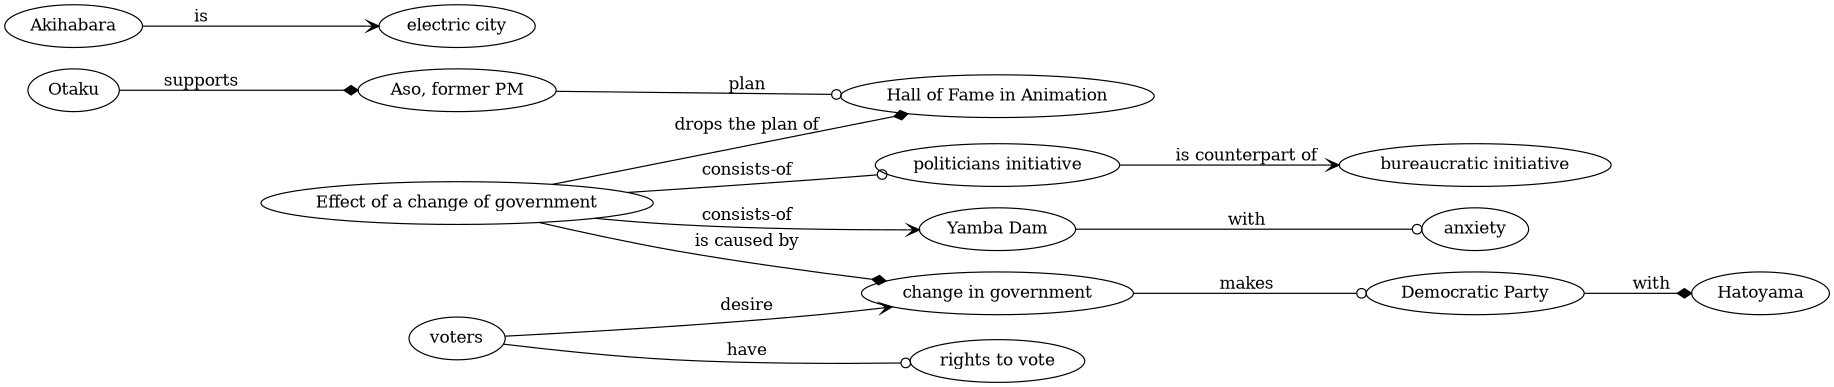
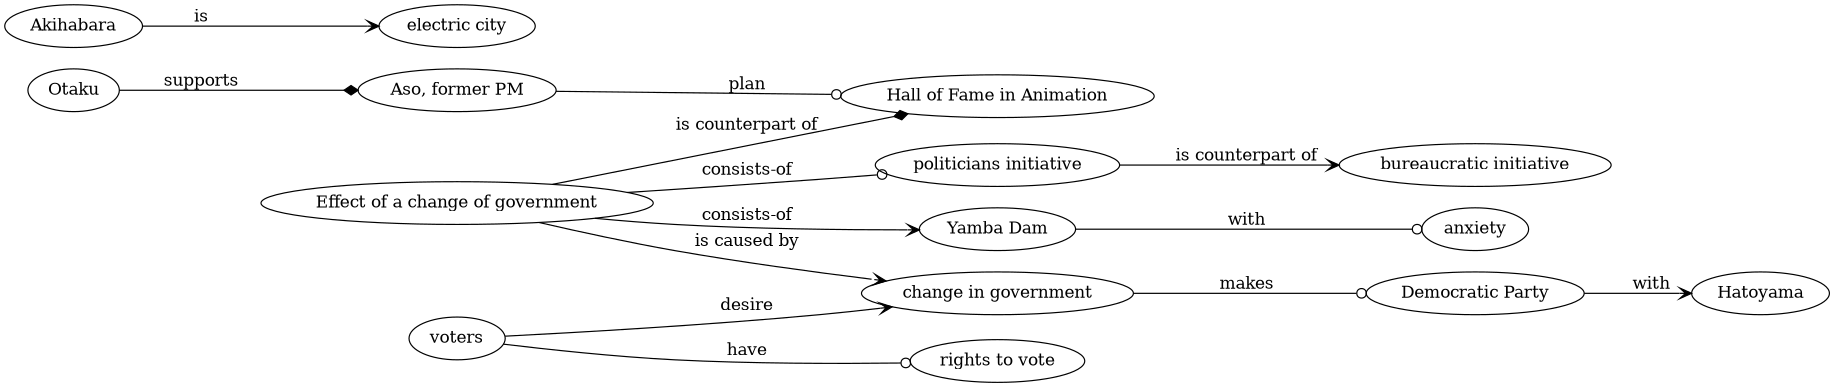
(747, 125) -> (747, 125)
(705, 256) -> (705, 256)
(1632, 293) -> (1632, 293)
